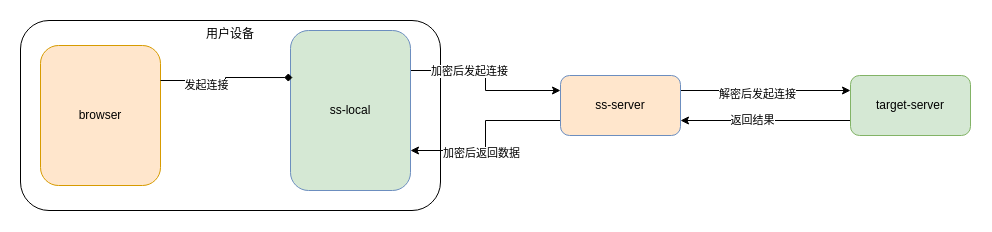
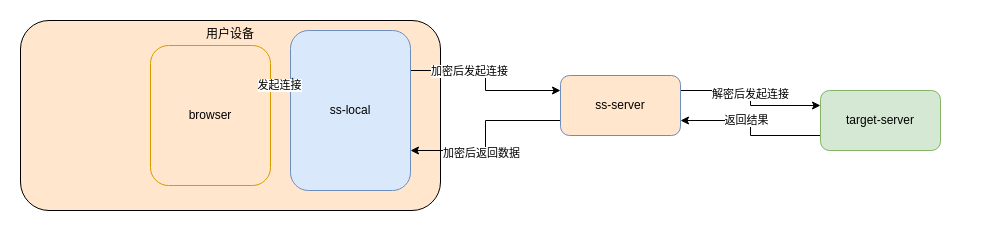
(911, 106) -> (881, 121)
(351, 111) -> (351, 111)
(101, 116) -> (211, 116)
(231, 116) -> (231, 116)
